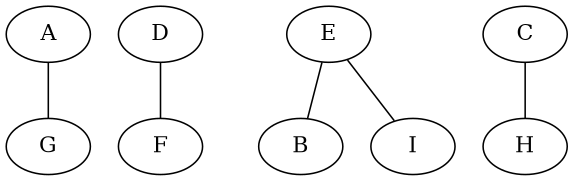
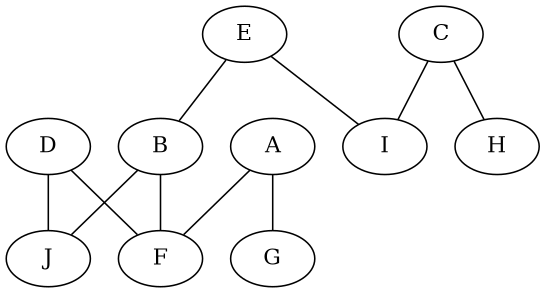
none -> (413, 90)
none -> (217, 202)
none -> (161, 203)
none -> (48, 259)
